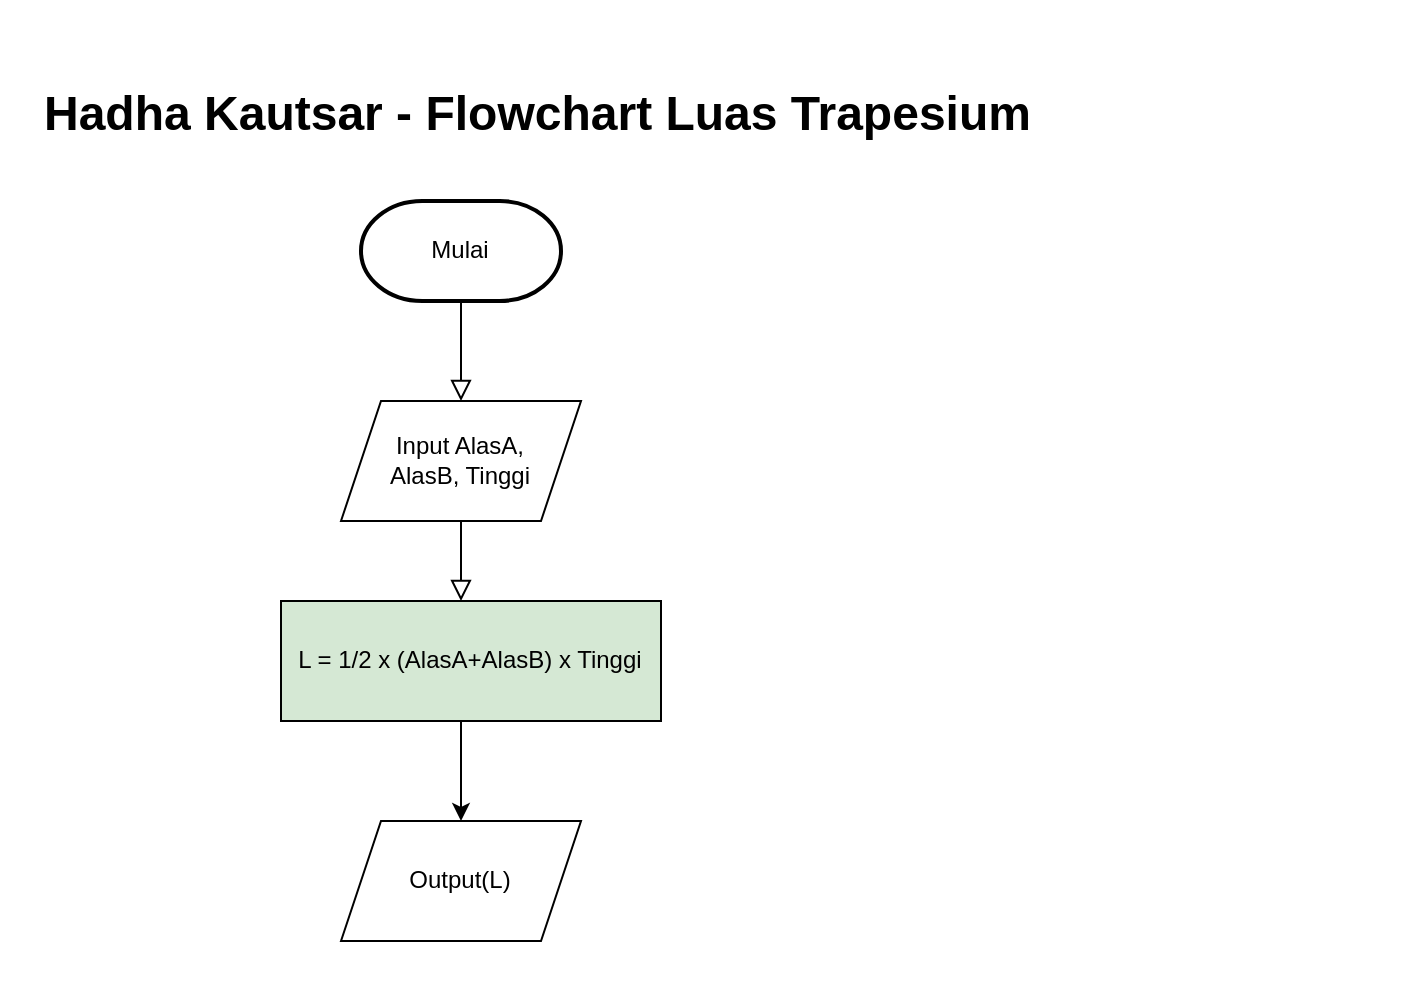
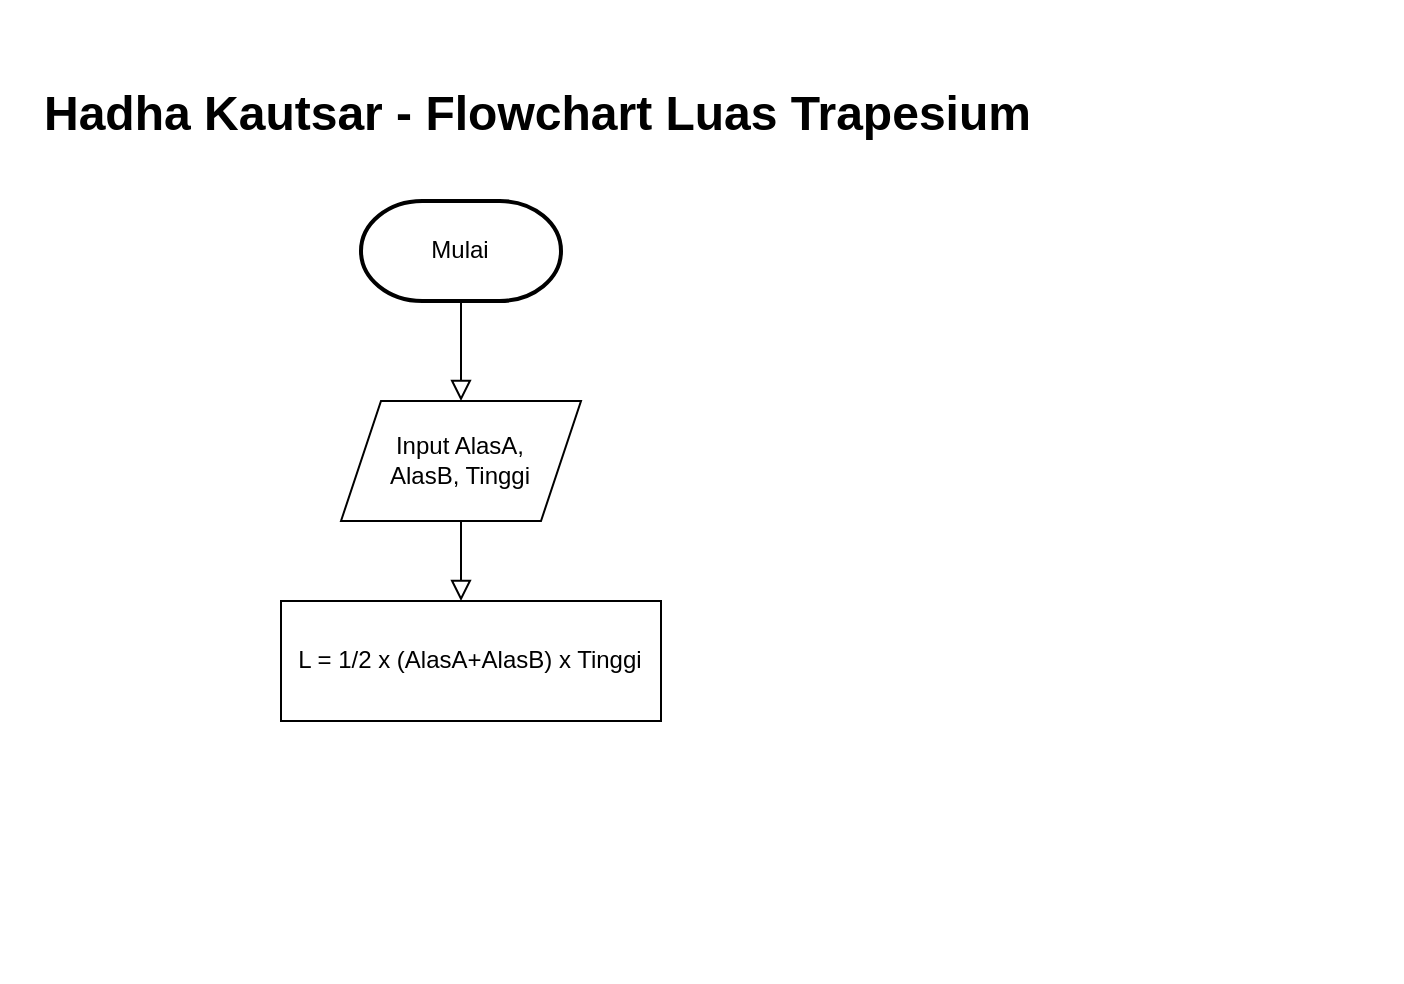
(471, 661) -> (471, 661)
(461, 764) -> none
(461, 881) -> none
